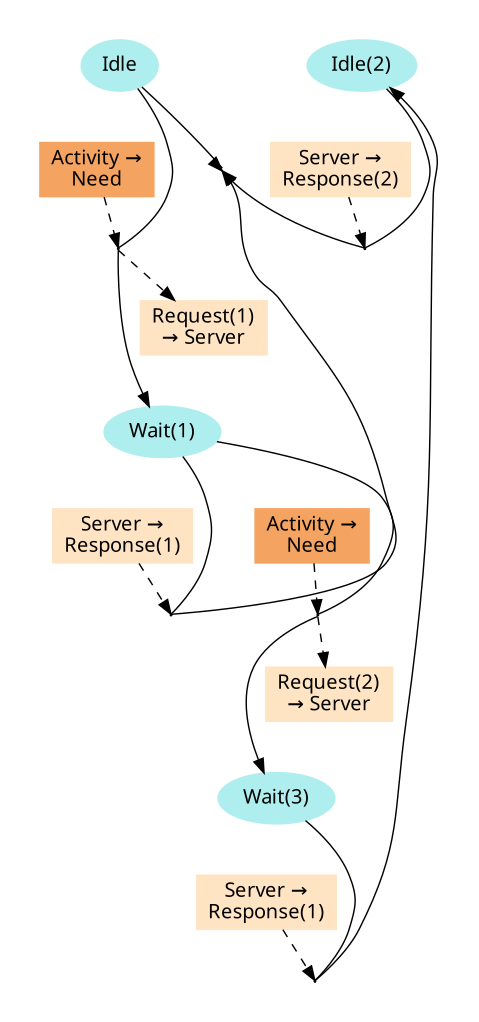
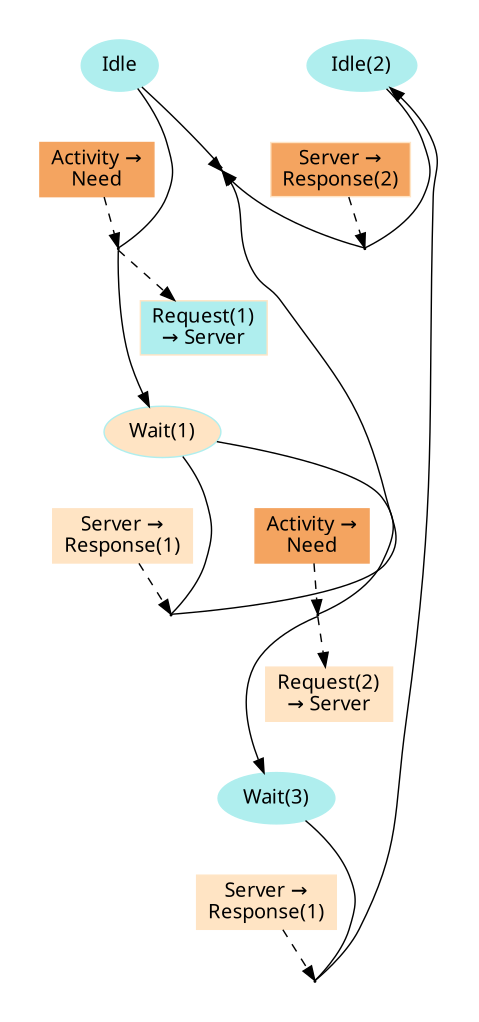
(341, 170) -> (341, 170)
(204, 328) -> (204, 328)
(162, 432) -> (162, 432)
